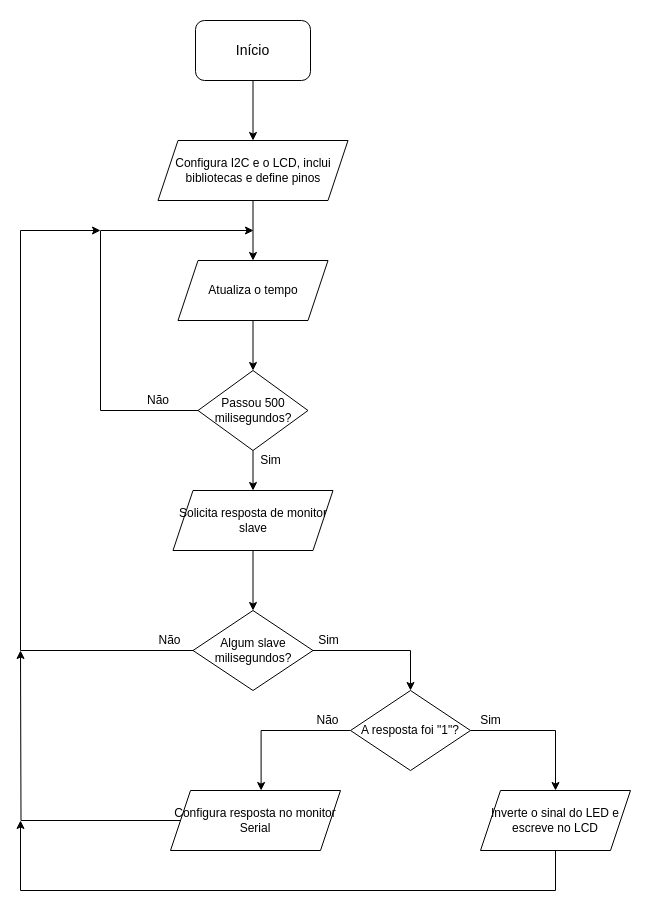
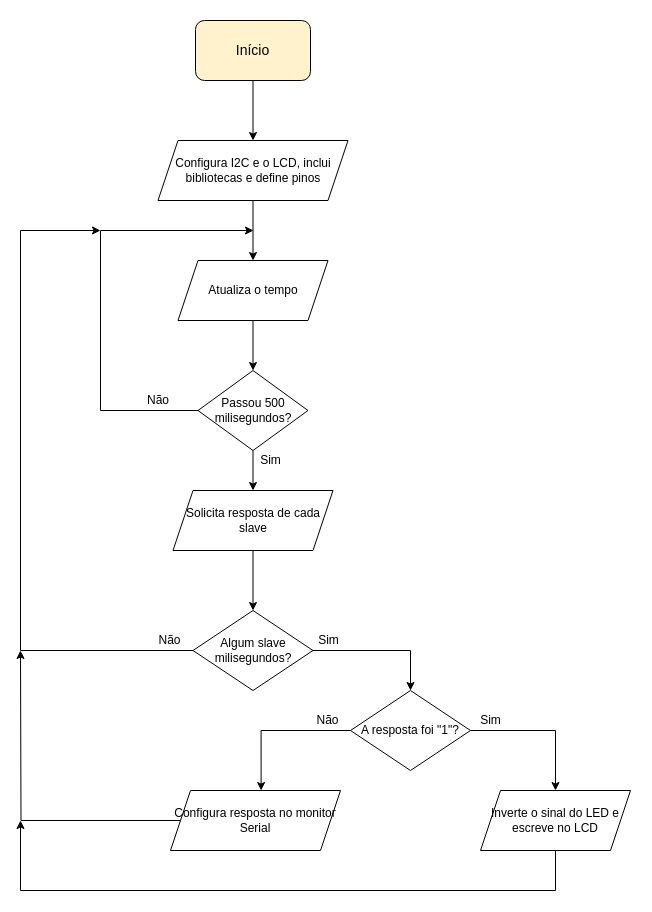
(253, 51) -> (253, 51)
(254, 521) -> (254, 521)
